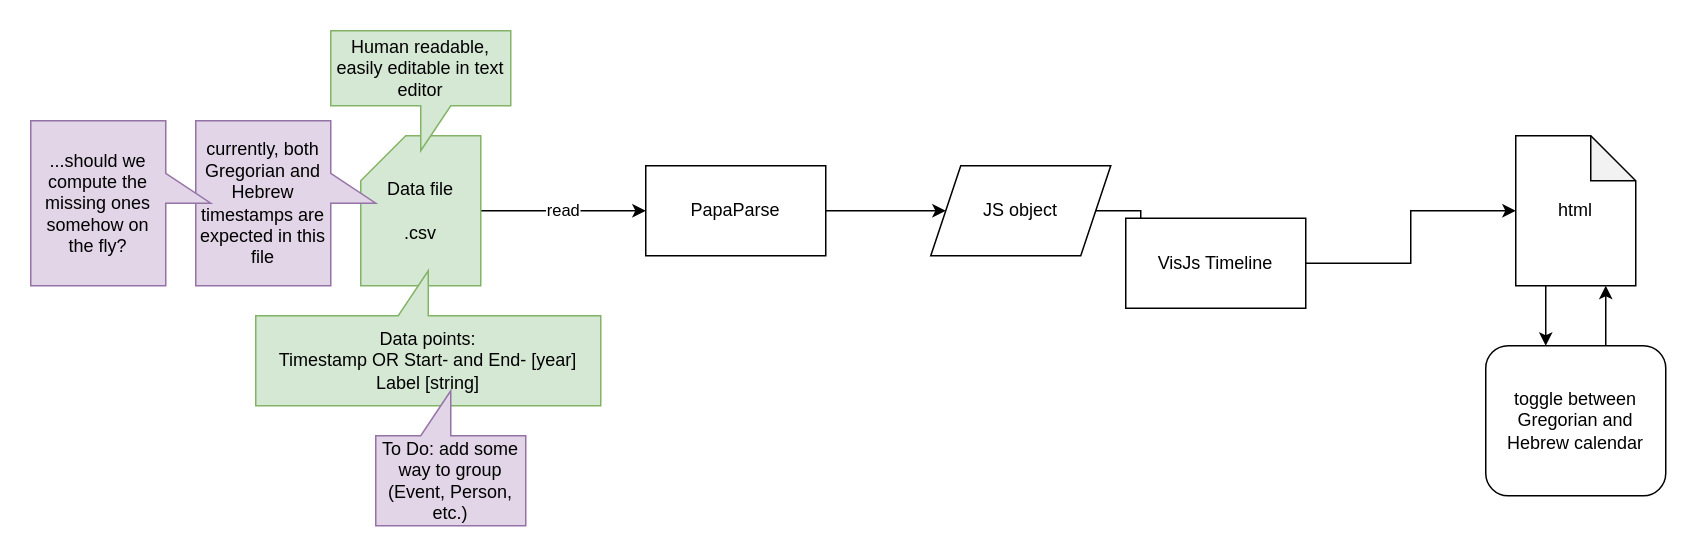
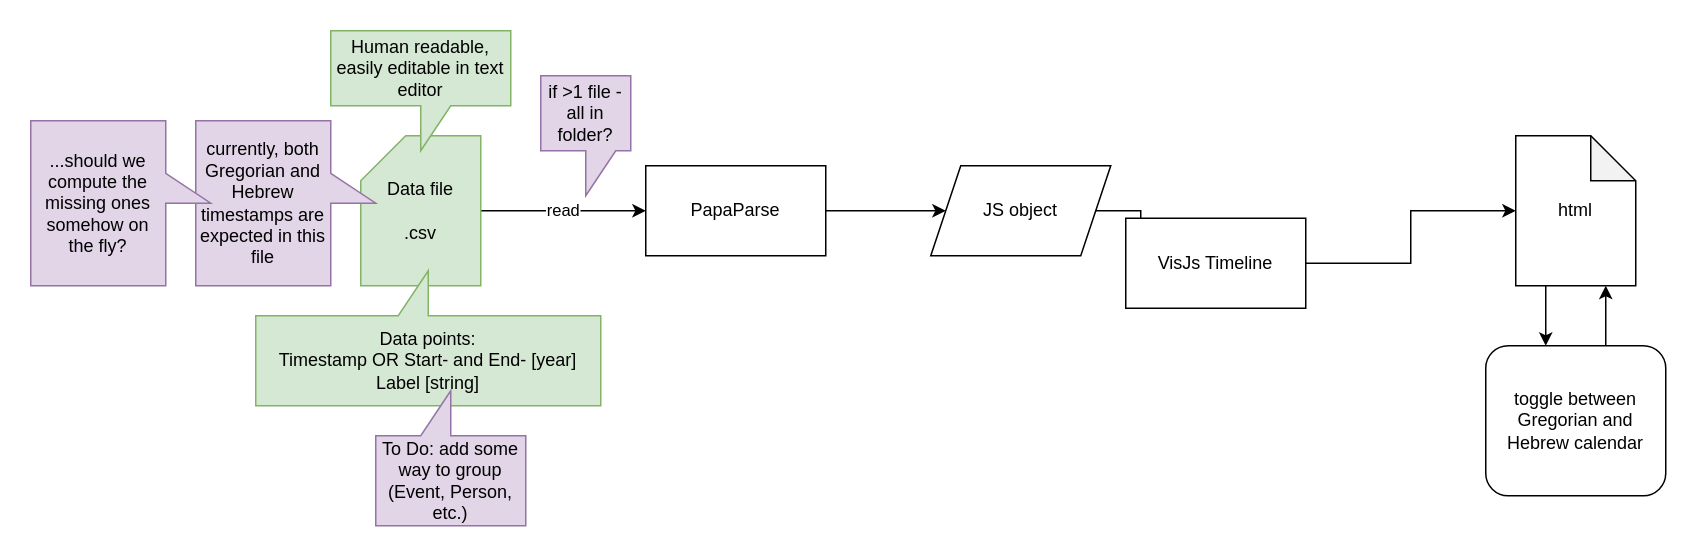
none -> (586, 136)
